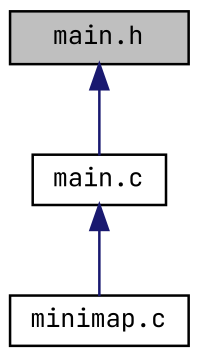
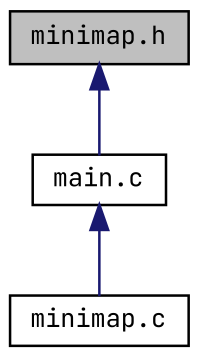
(99, 38) -> (99, 38)
